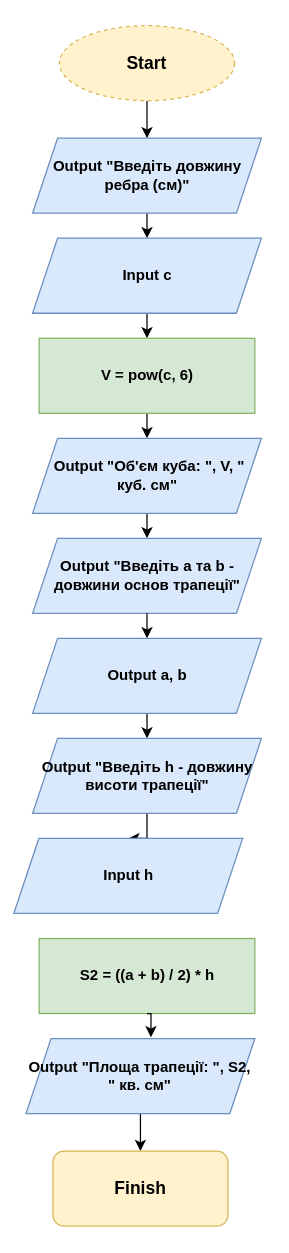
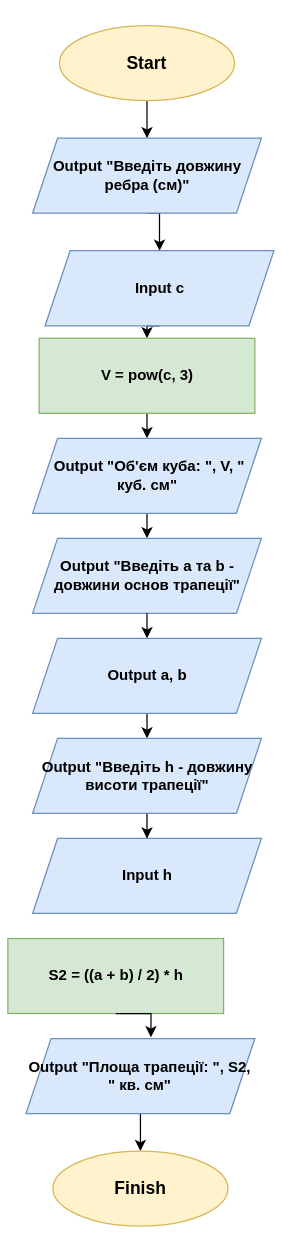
(147, 63) -> (147, 63)
(147, 276) -> (159, 288)
(148, 376) -> (148, 376)
(128, 876) -> (147, 876)
(147, 976) -> (116, 976)
(140, 1188) -> (140, 1188)
